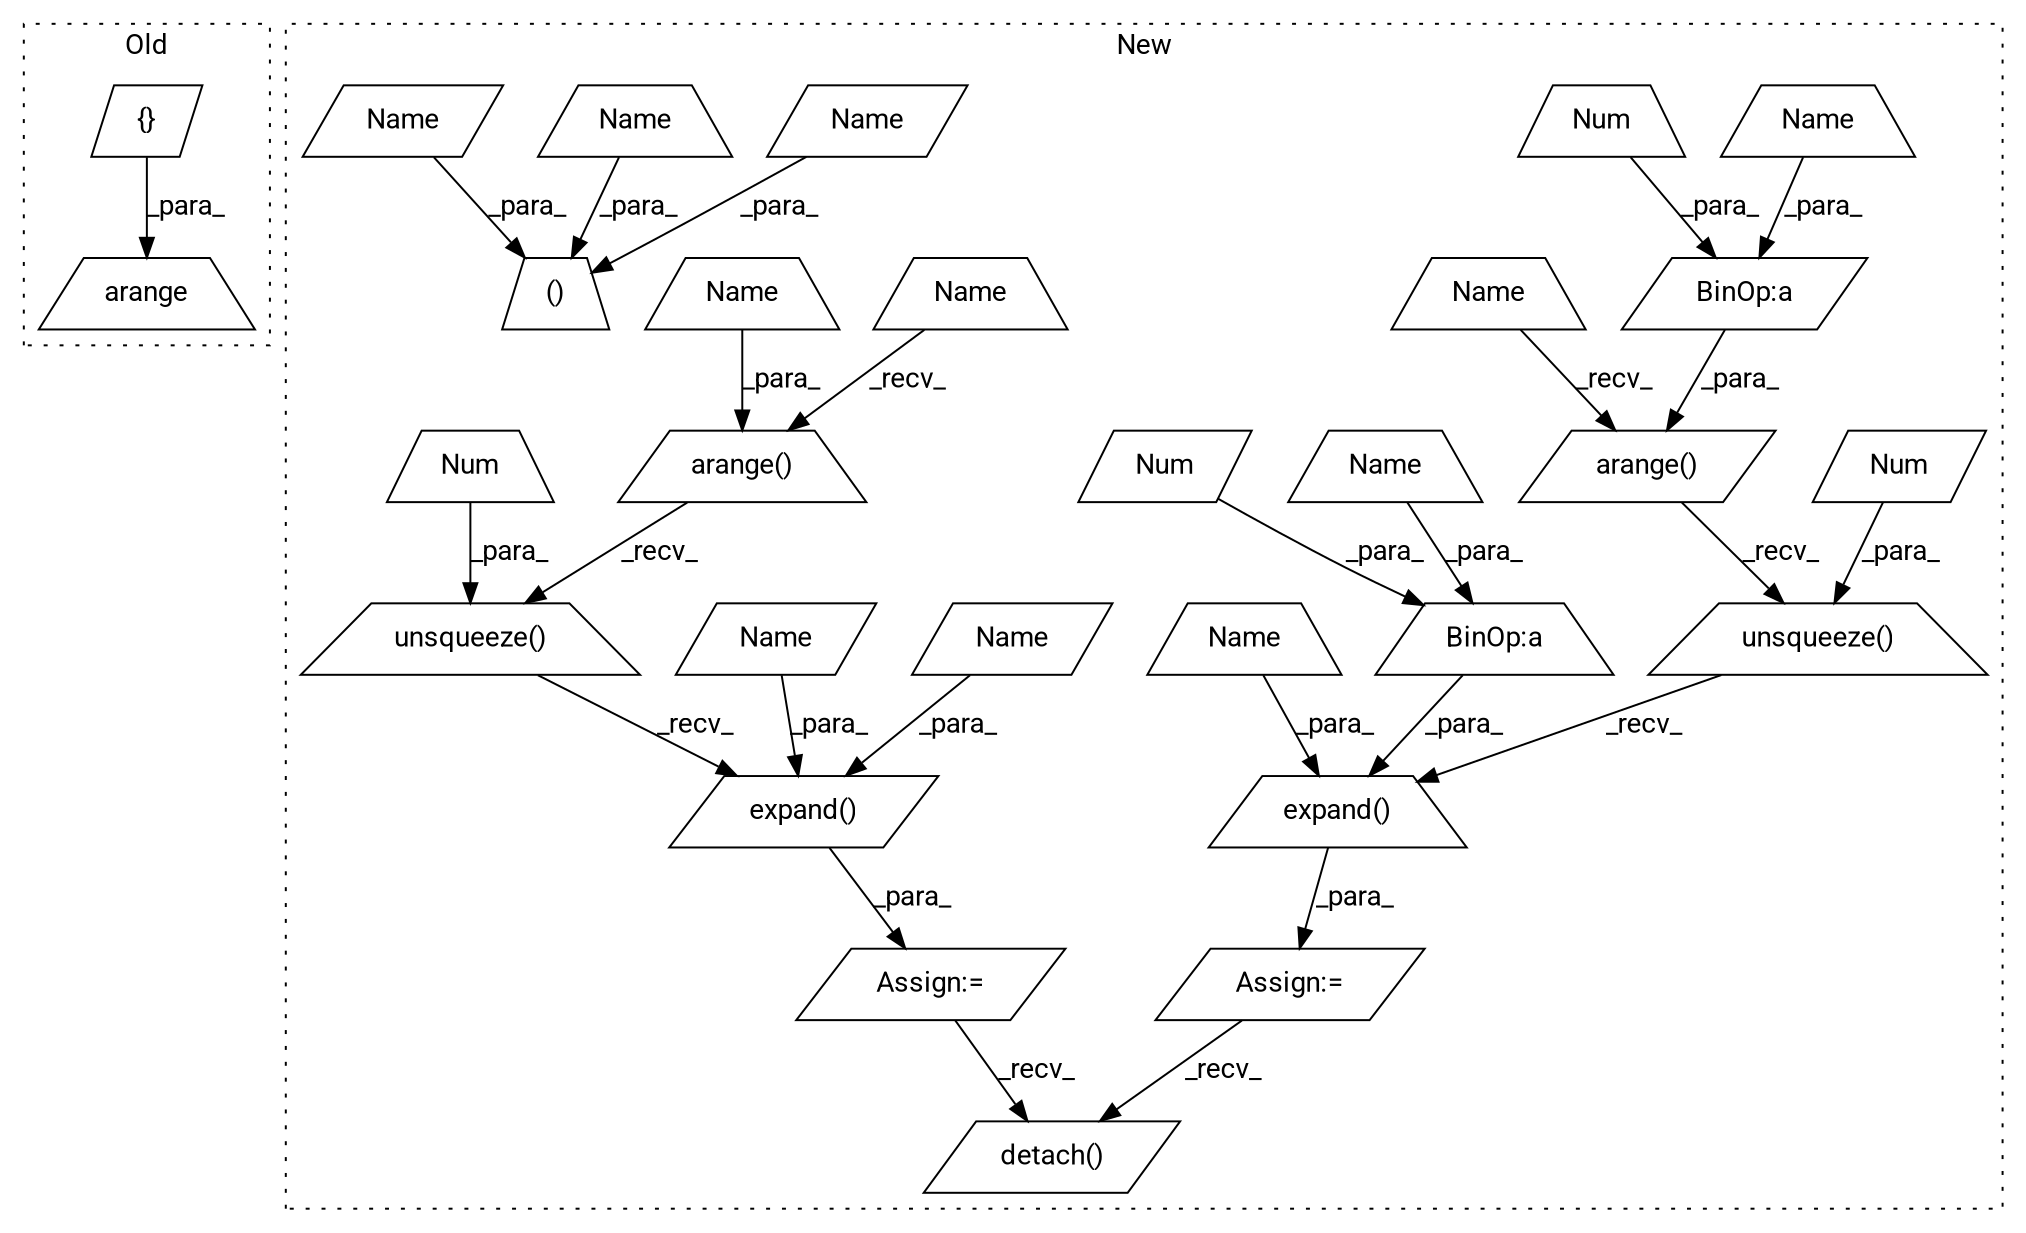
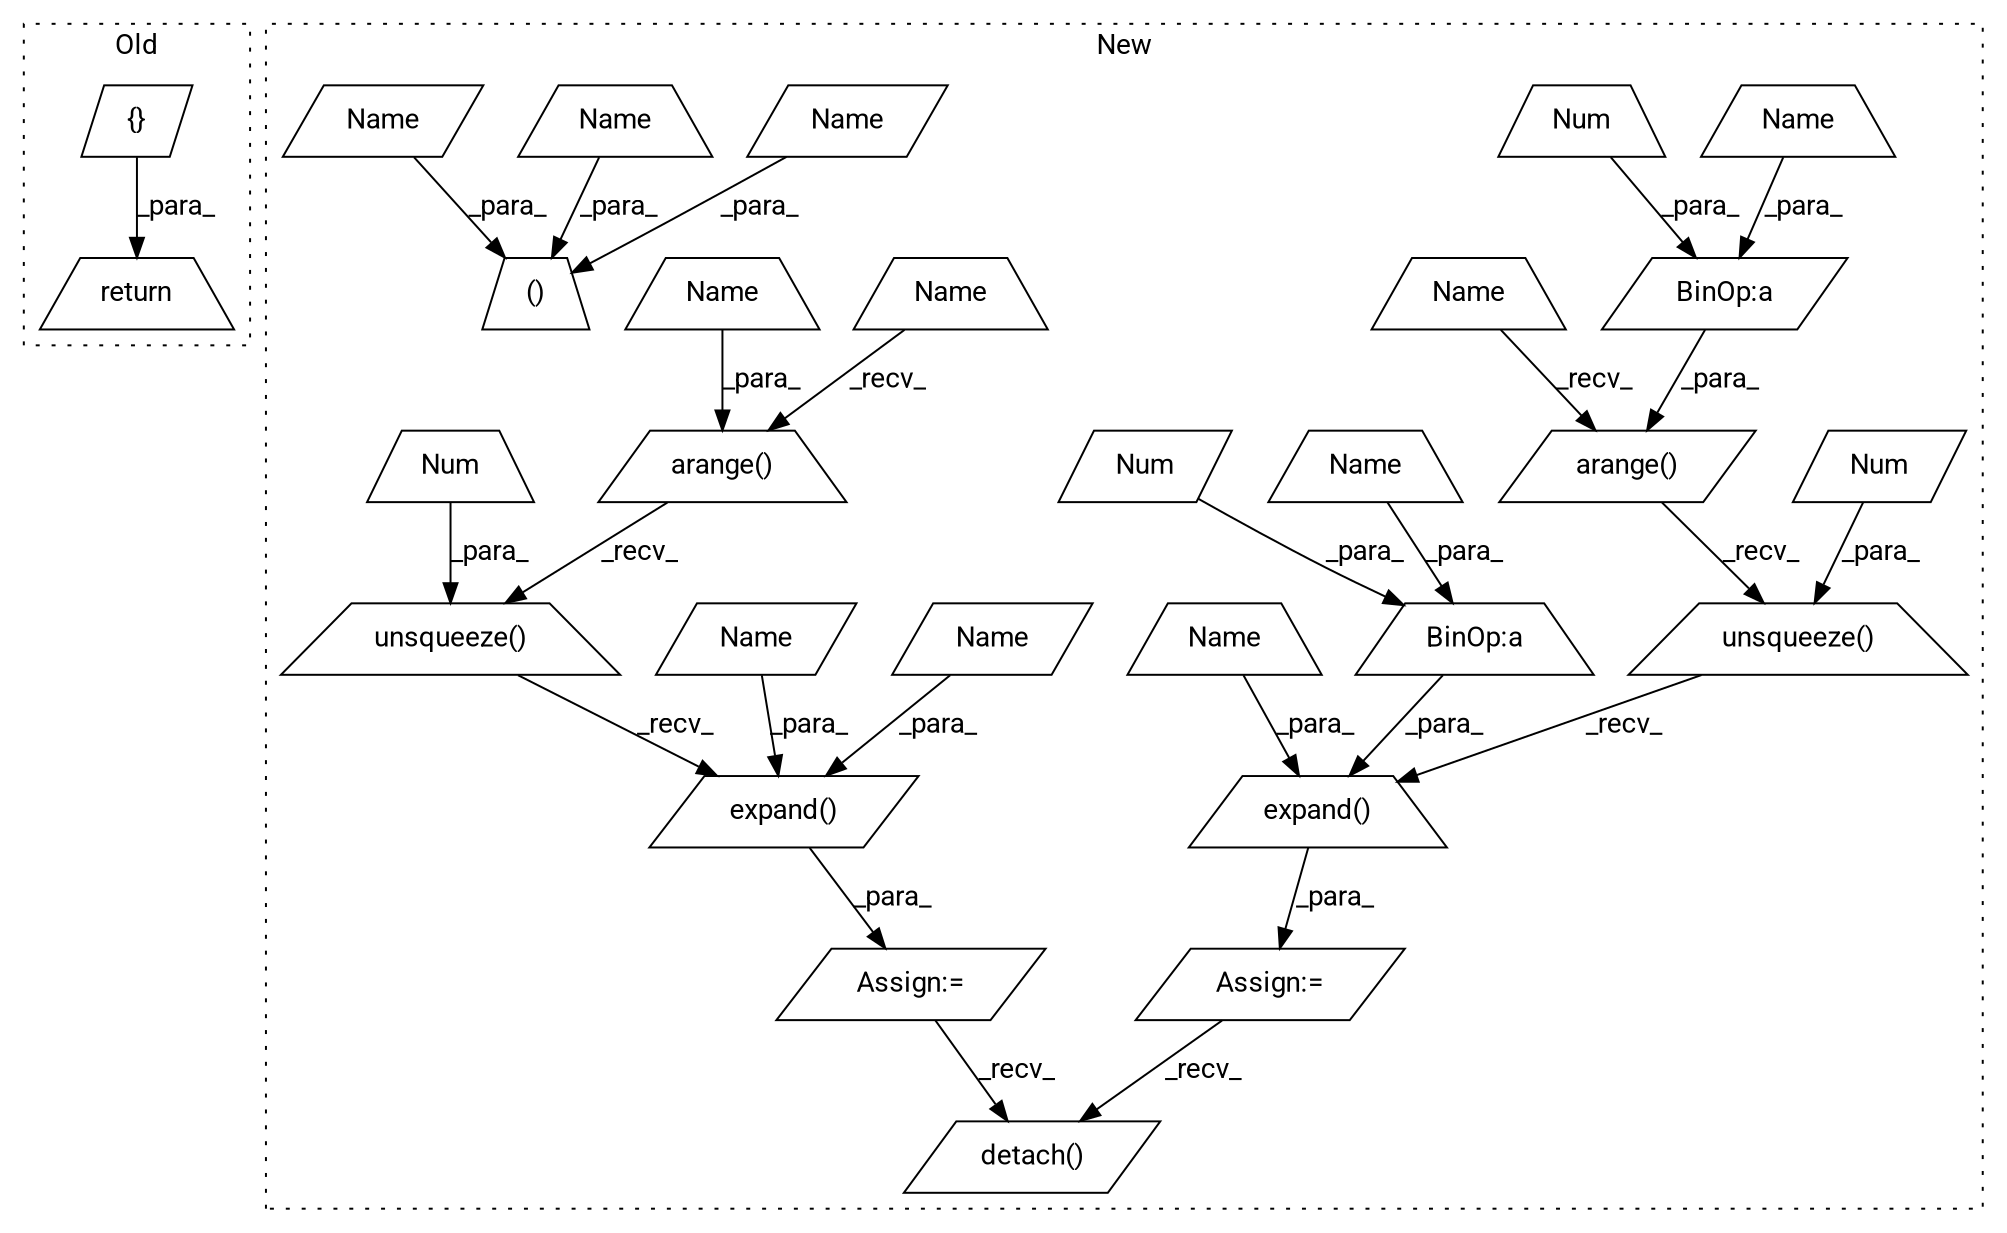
(147, 294) -> (137, 294)
